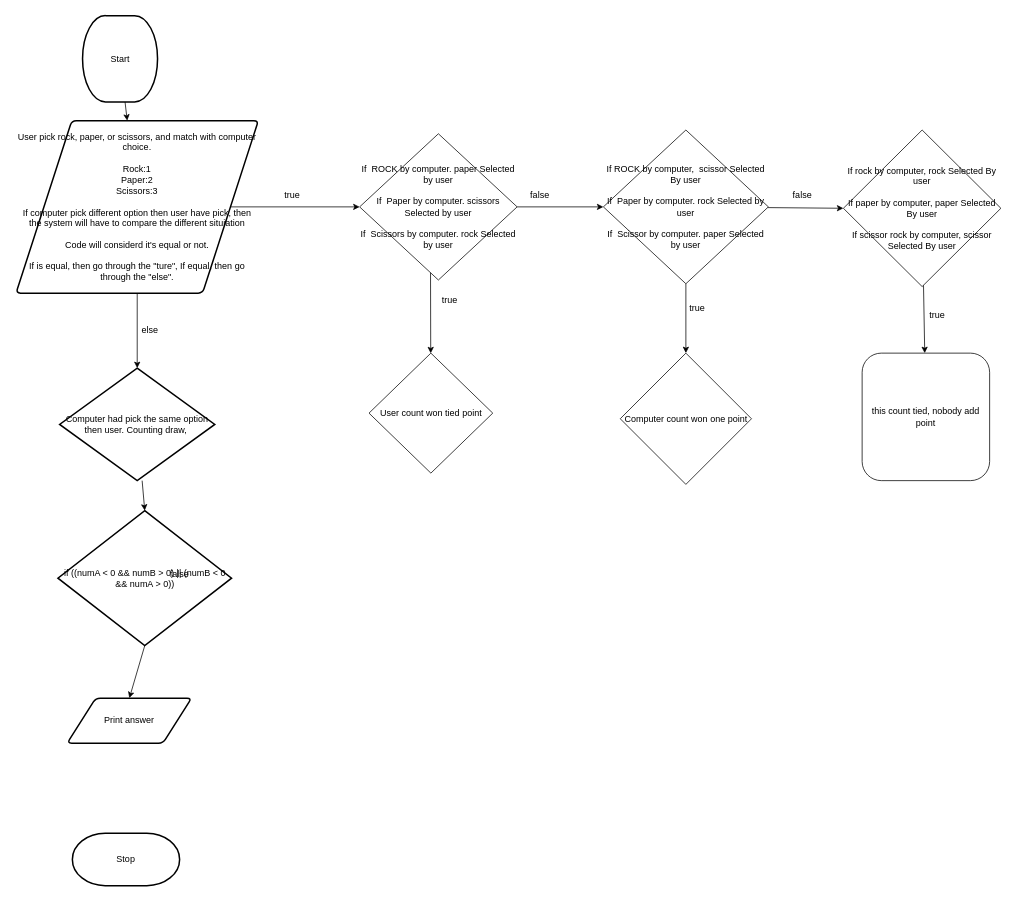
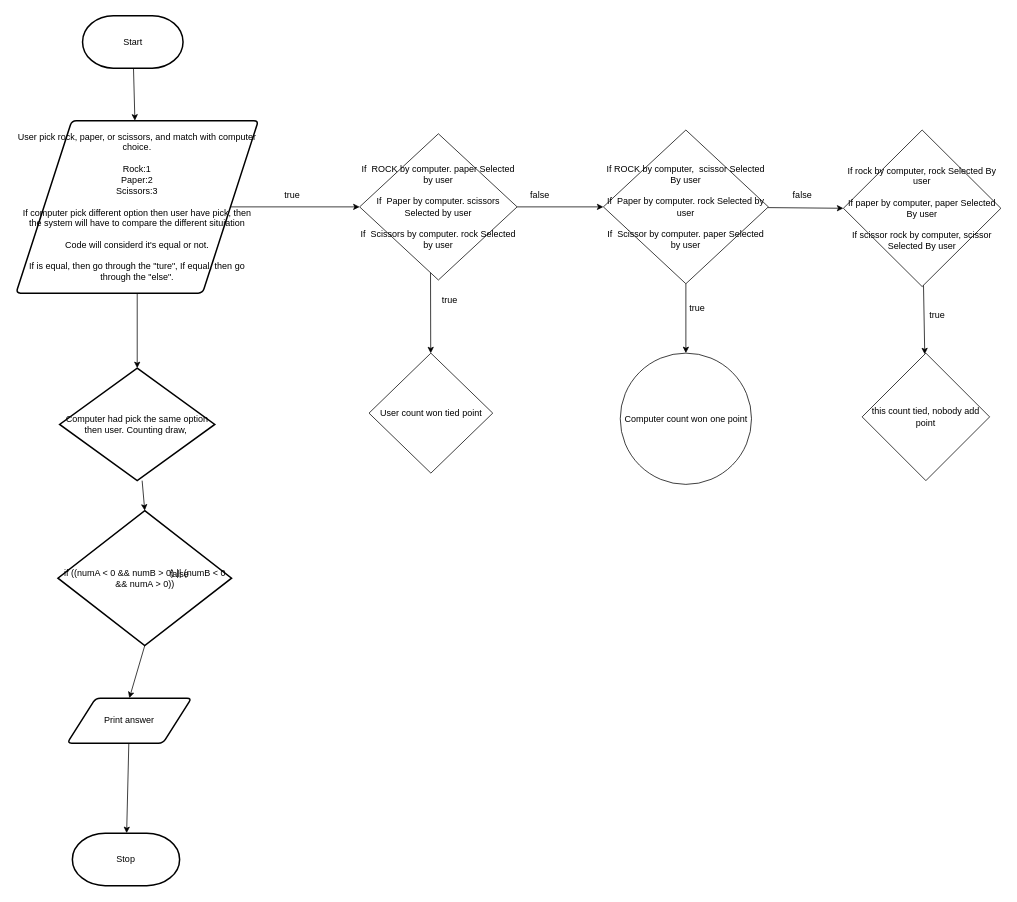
(120, 59) -> (133, 42)
(150, 330) -> none
(926, 417) -> (926, 417)
(686, 419) -> (686, 419)
none -> (128, 797)
